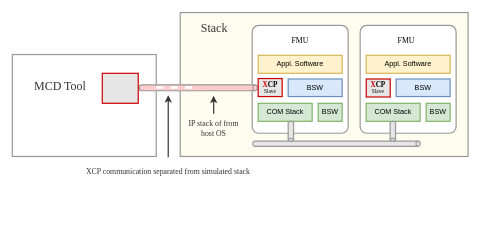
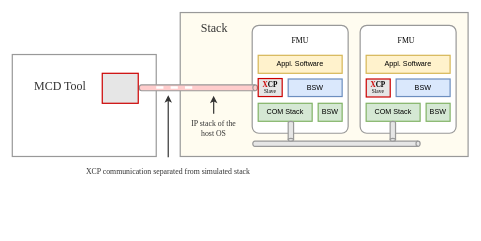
(214, 127) -> (214, 127)
